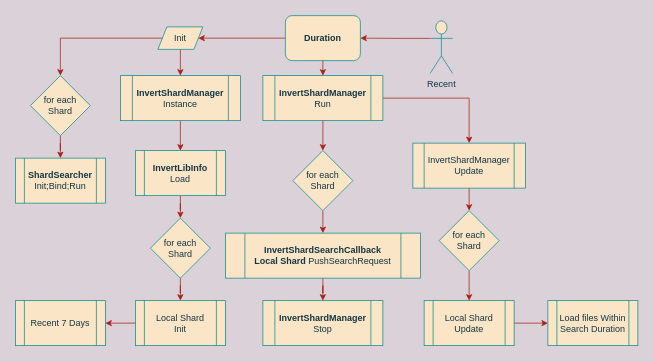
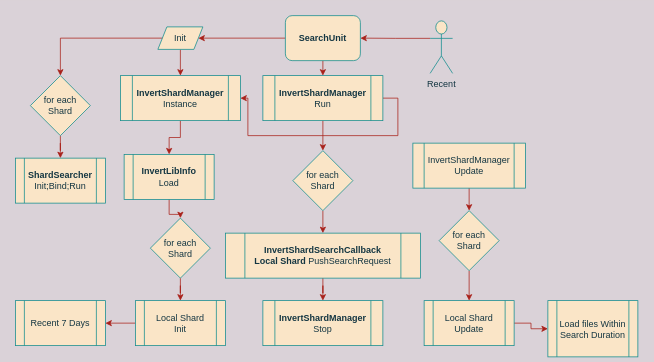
(323, 38) -> (323, 38)
(468, 98) -> (324, 135)
(180, 173) -> (169, 177)
(593, 323) -> (593, 329)
